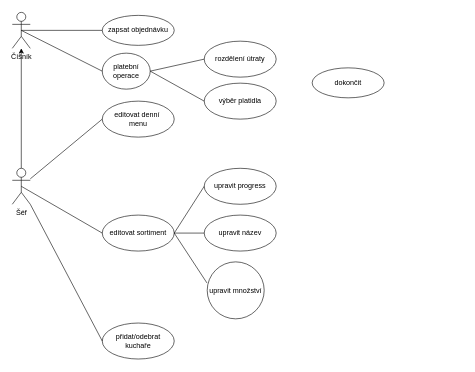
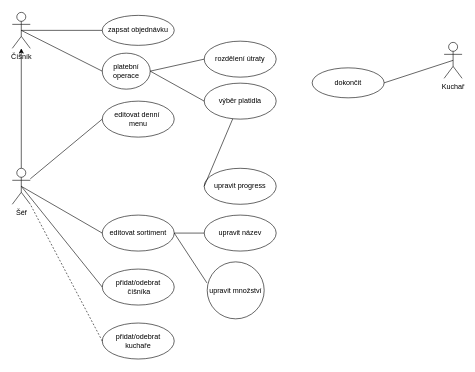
none -> (453, 60)
none -> (418, 72)
(190, 208) -> (218, 153)
none -> (64, 239)
(66, 273) -> (66, 273)
none -> (138, 287)
